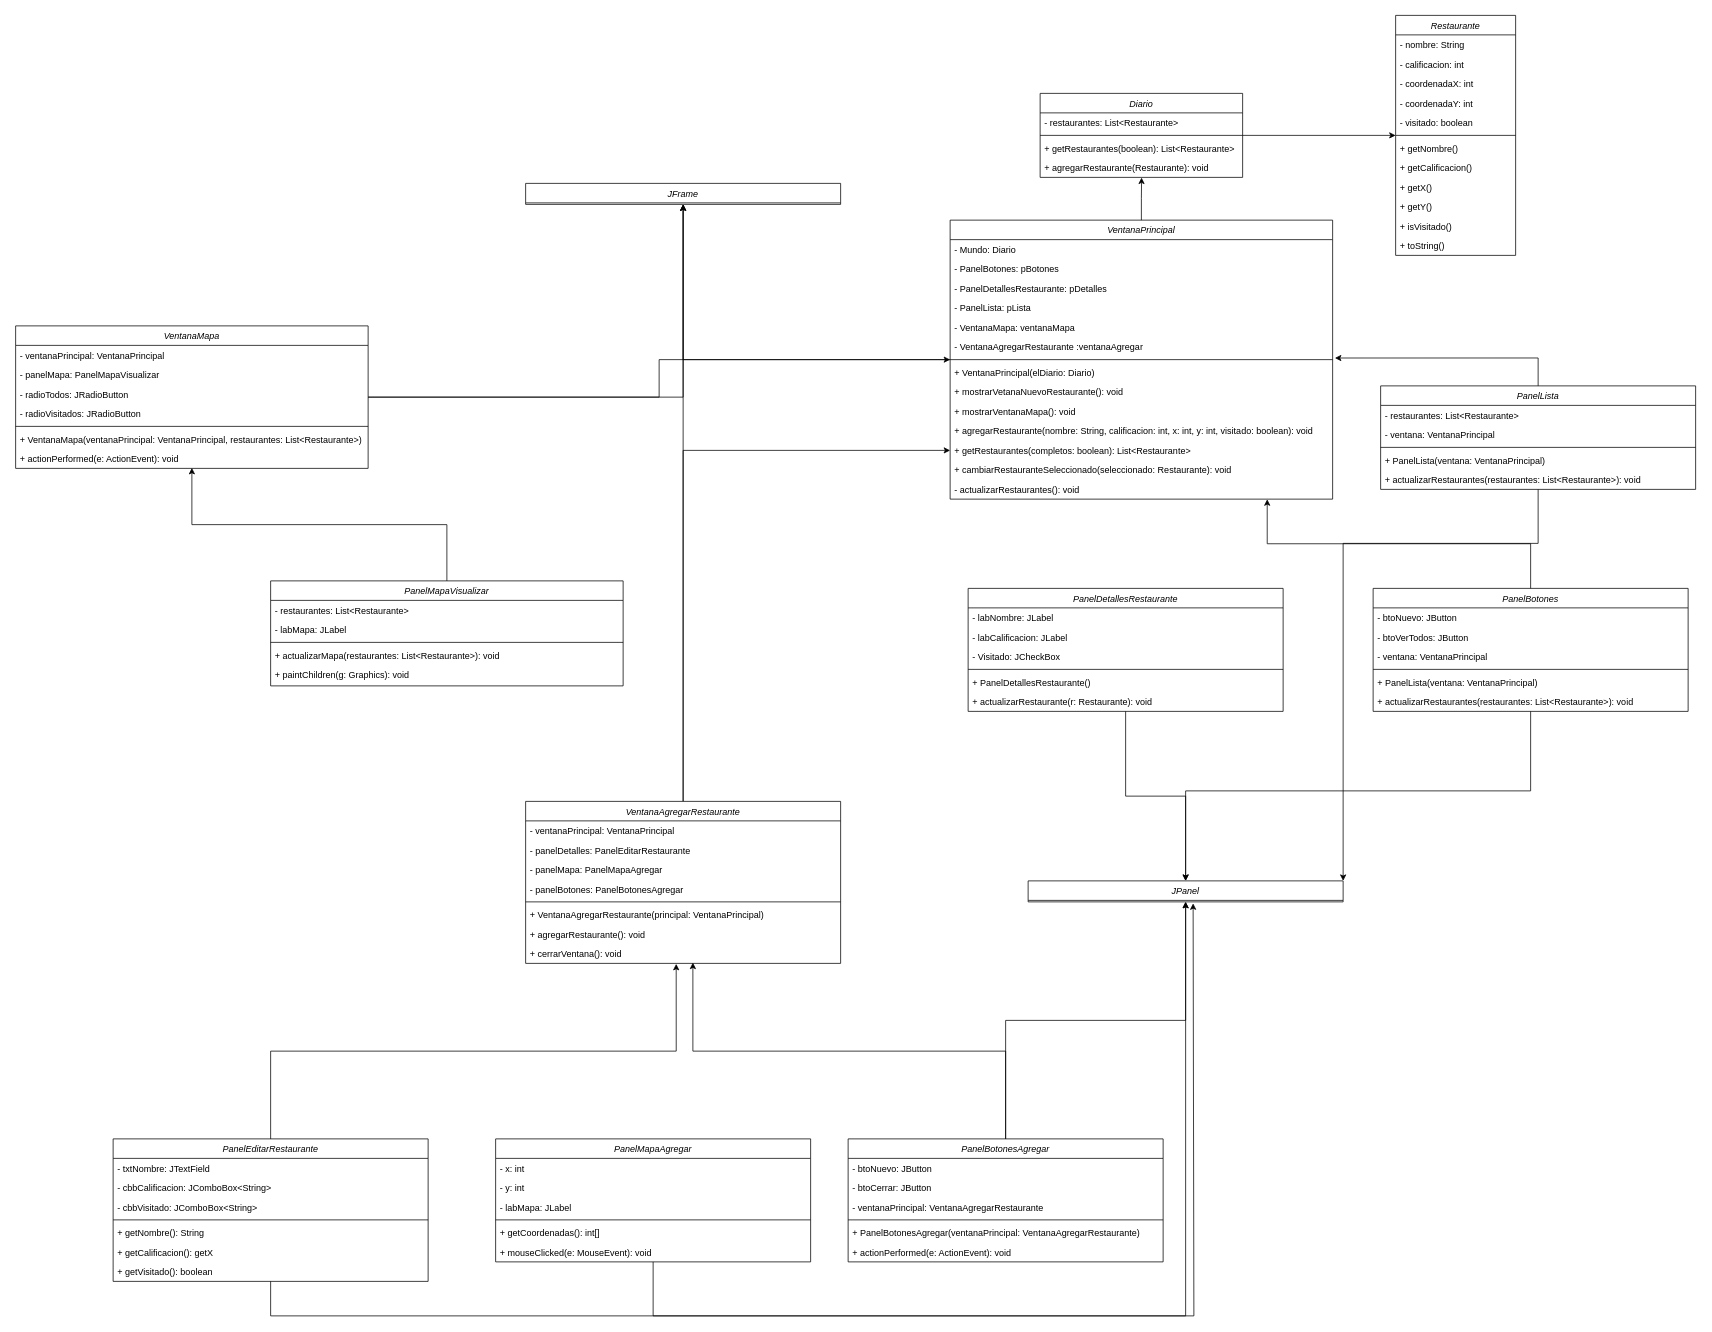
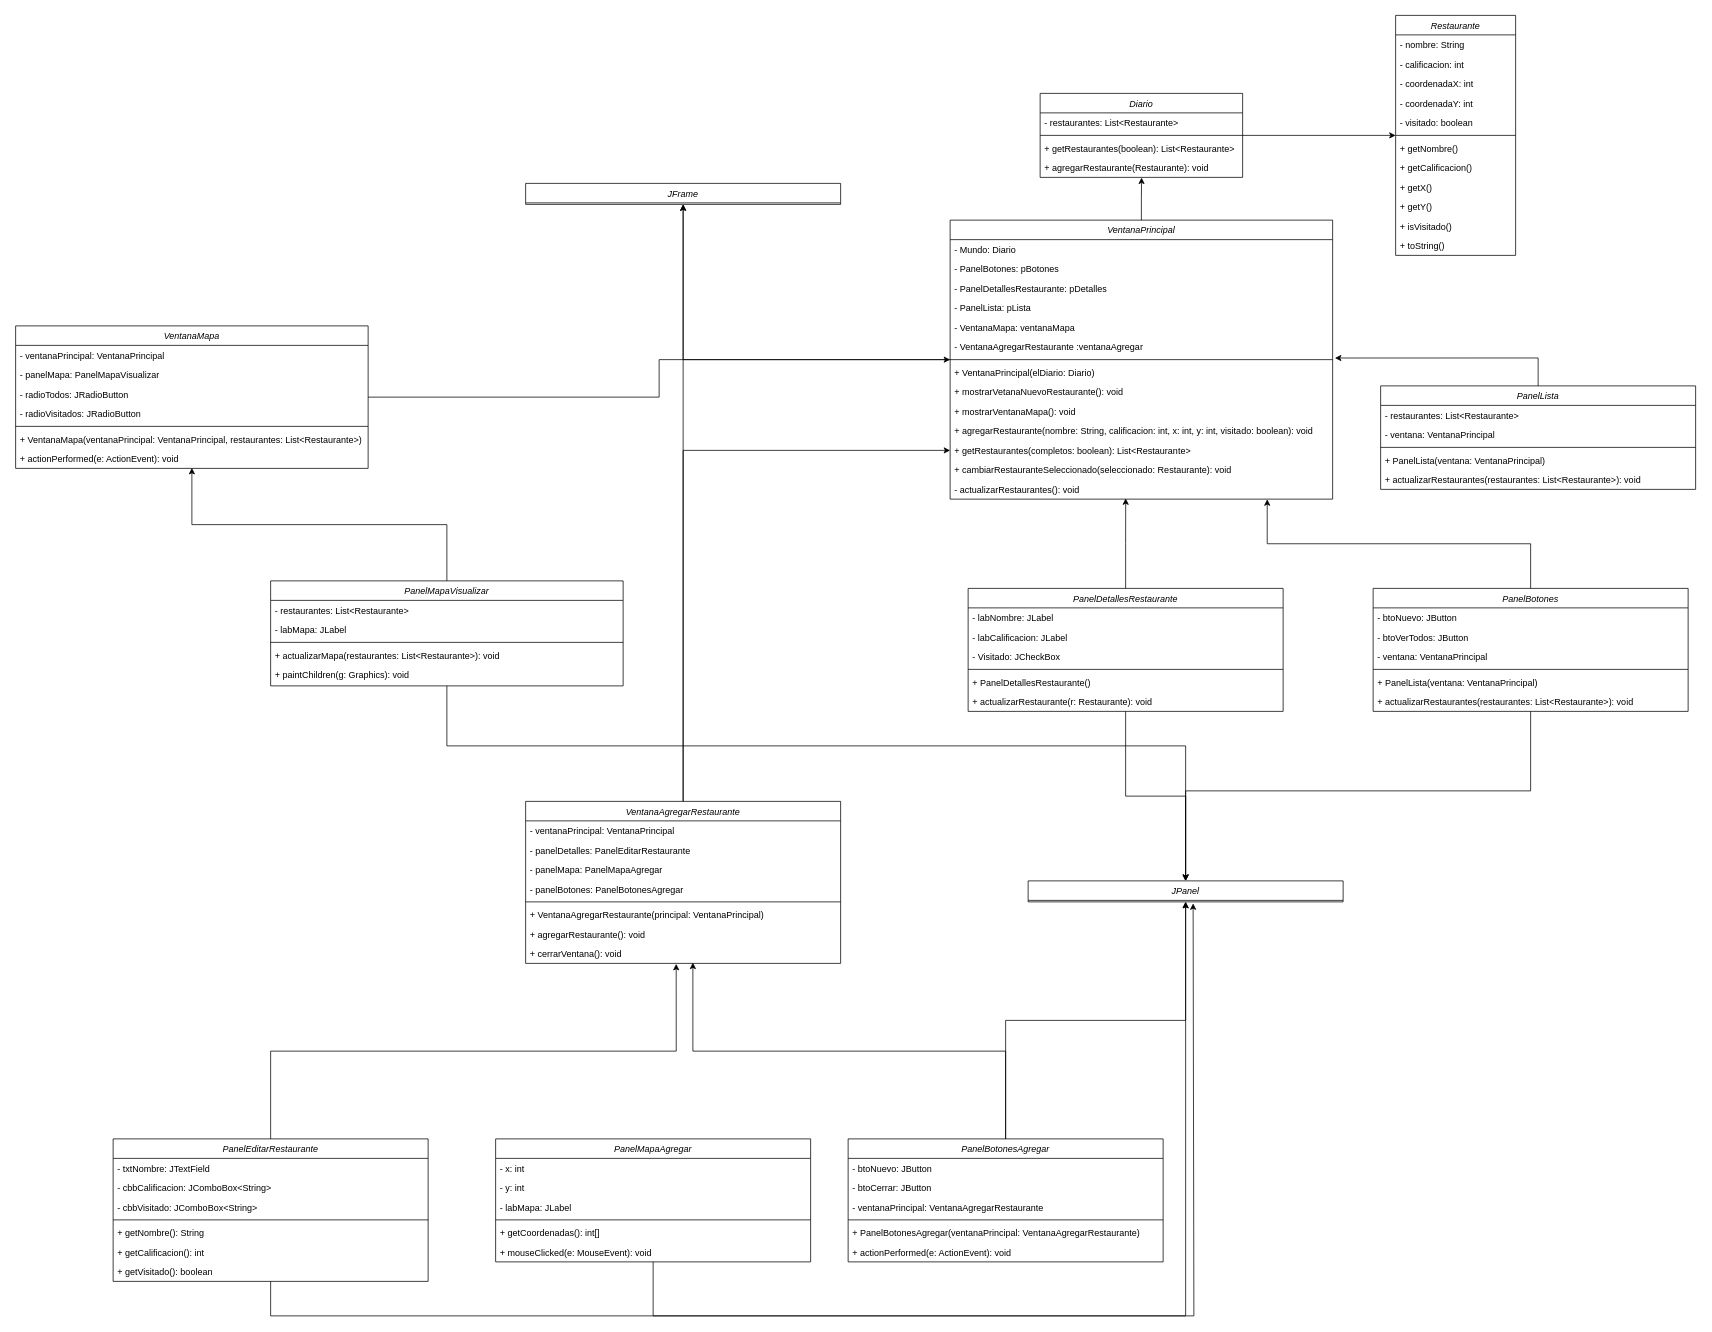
(670, 397) -> none
(1536, 543) -> none
none -> (1125, 546)
none -> (807, 746)
(172, 1253) -> (168, 1253)
